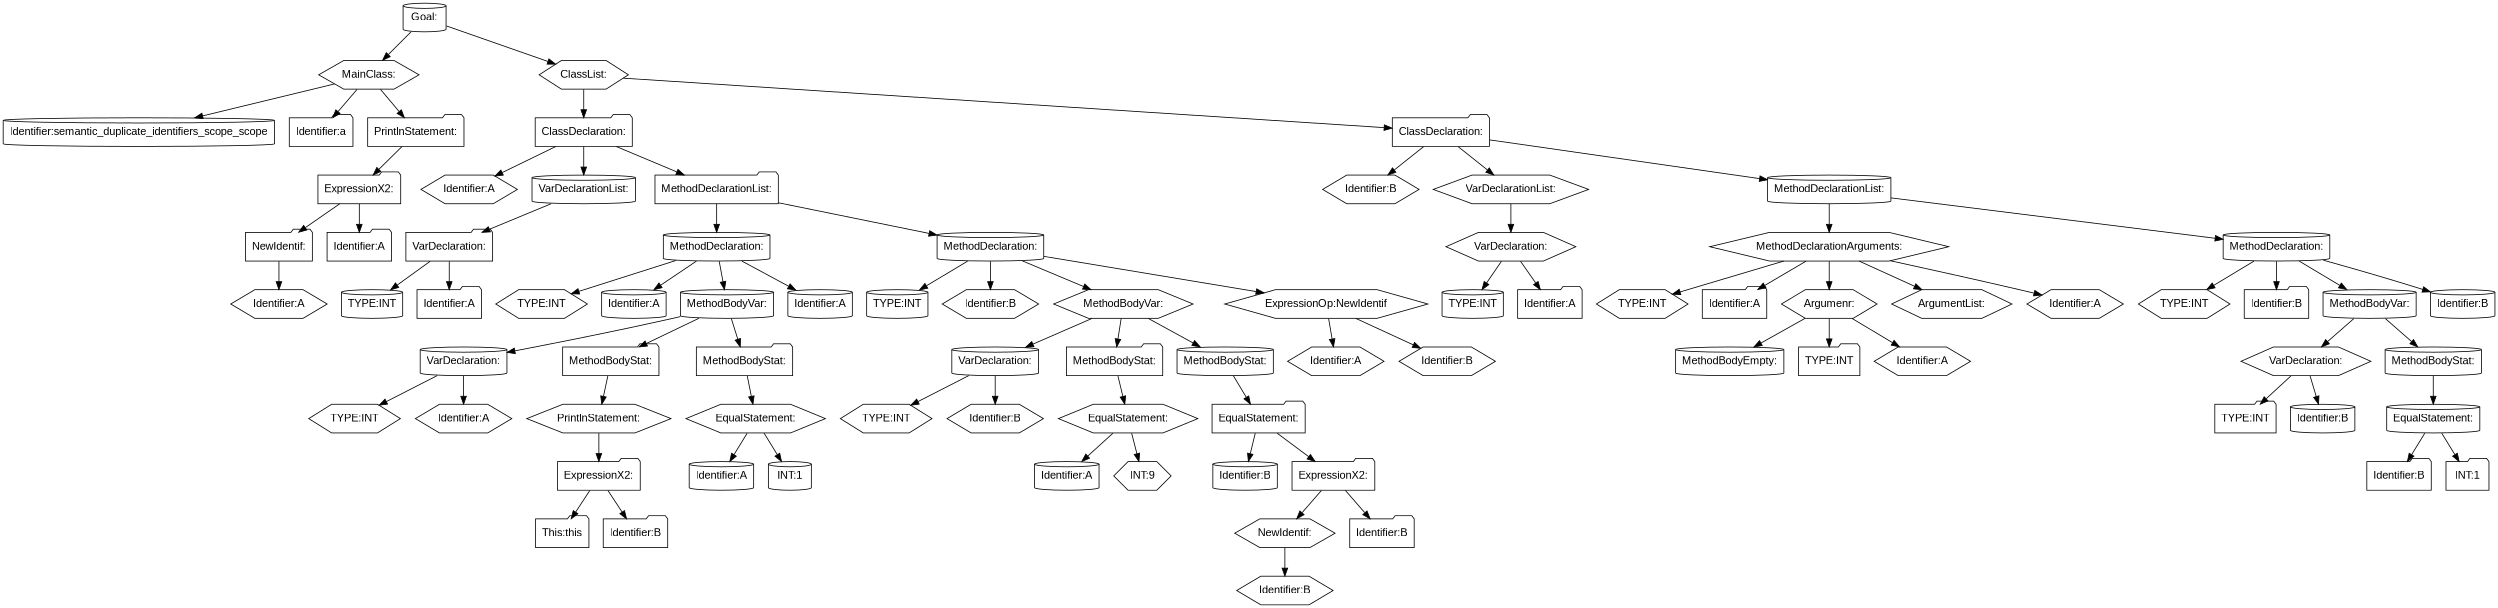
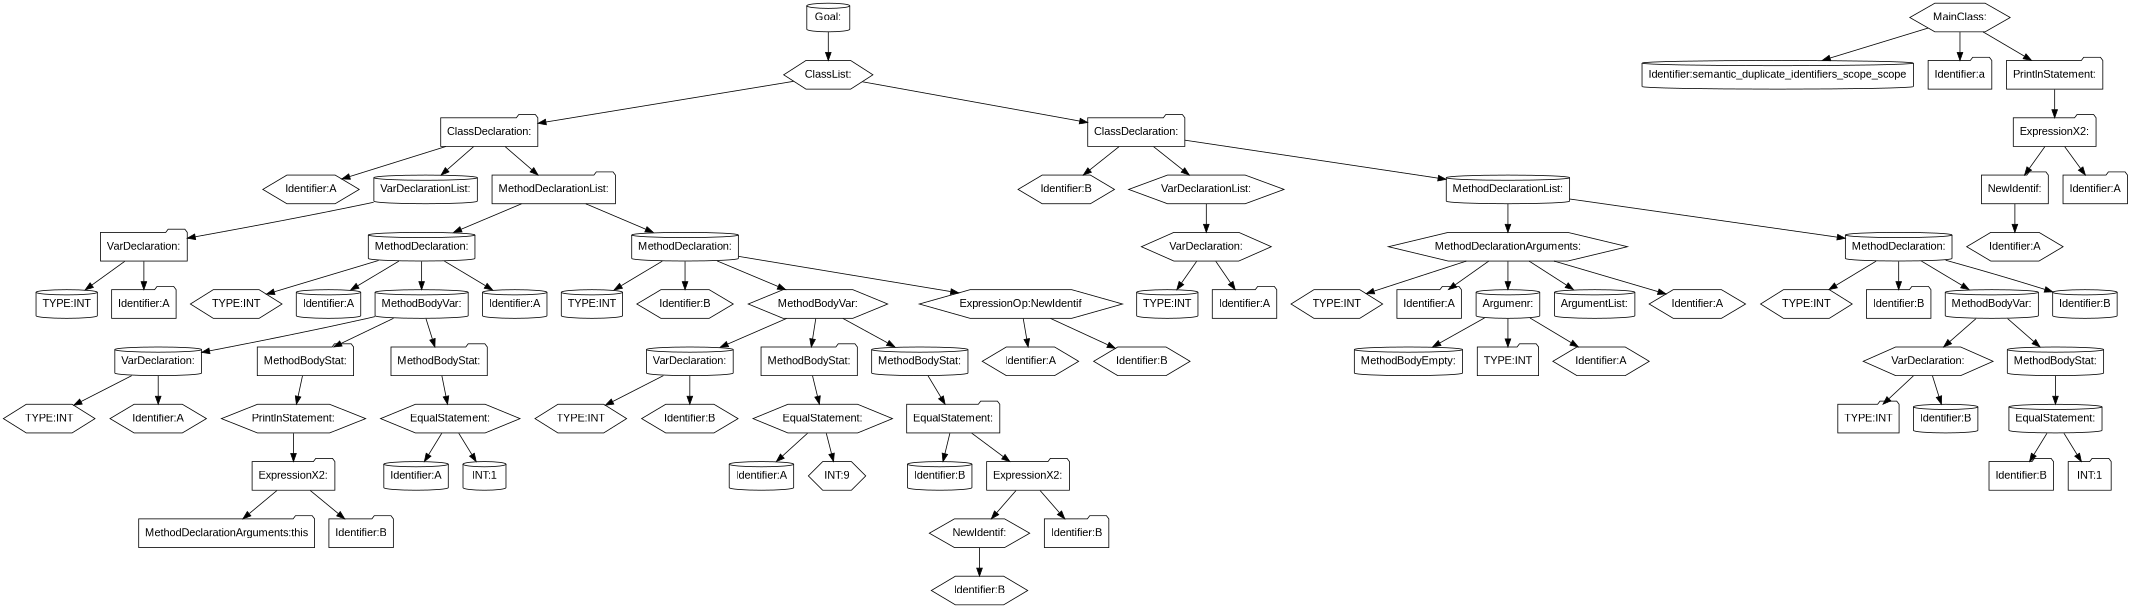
(400, 43) -> none
(1829, 304) -> (1508, 304)
(1952, 304) -> (1595, 304)
(562, 533) -> (227, 533)
